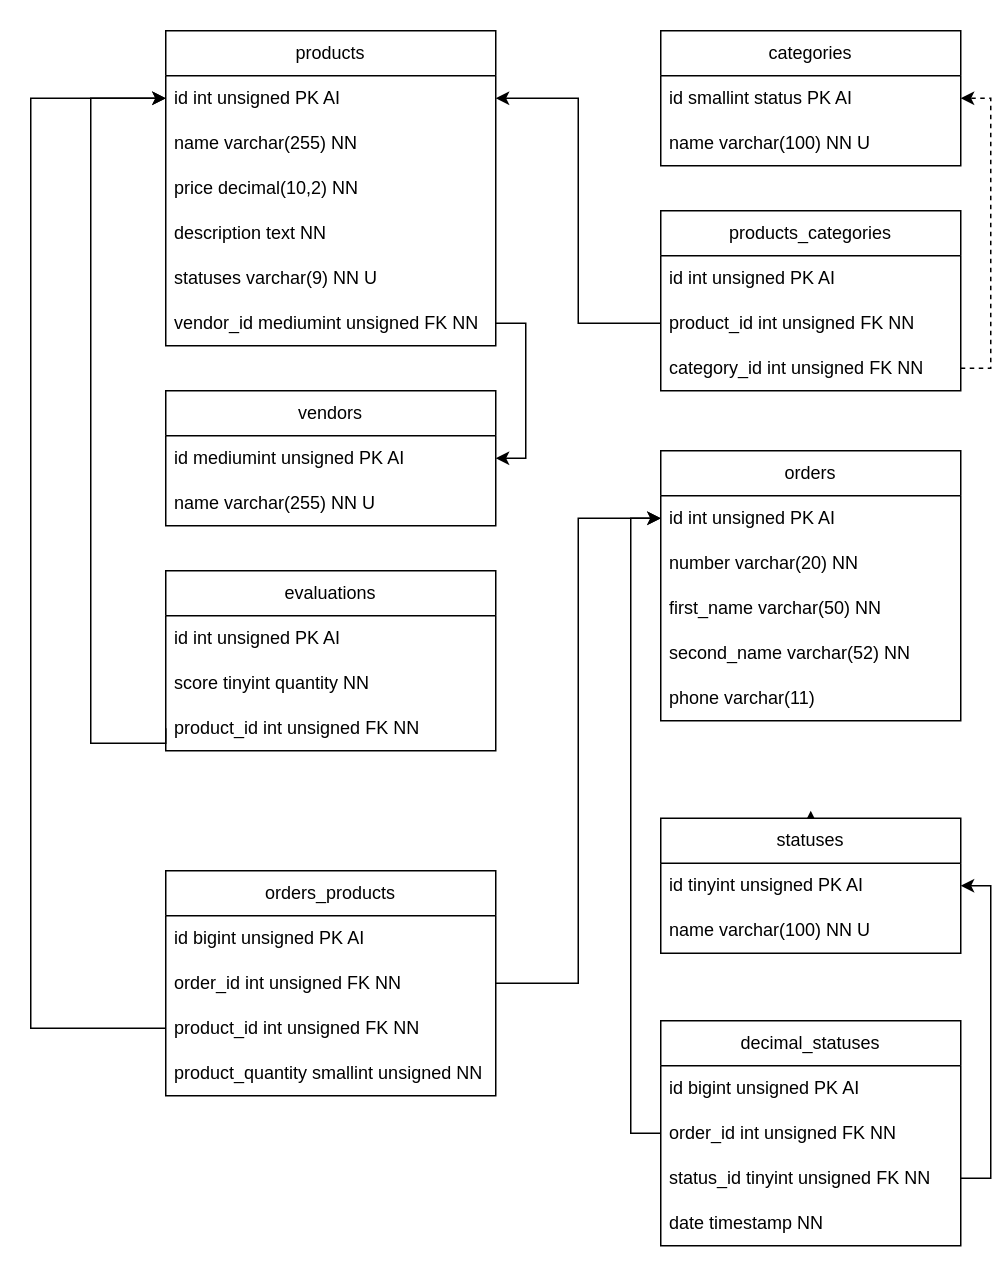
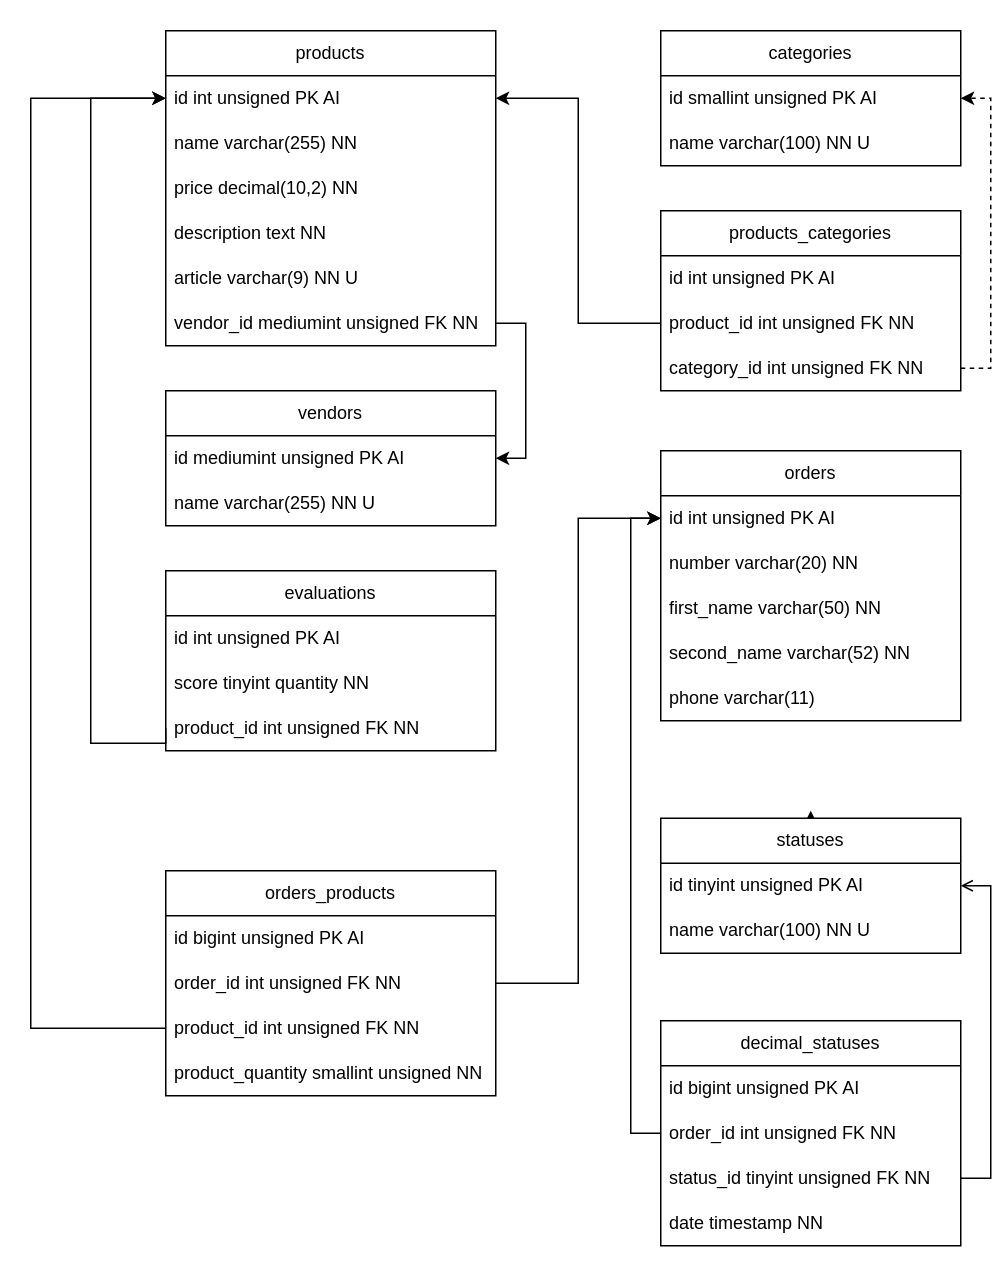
(772, 98) -> (780, 98)
(289, 278) -> (279, 278)
(972, 886) -> (969, 886)
